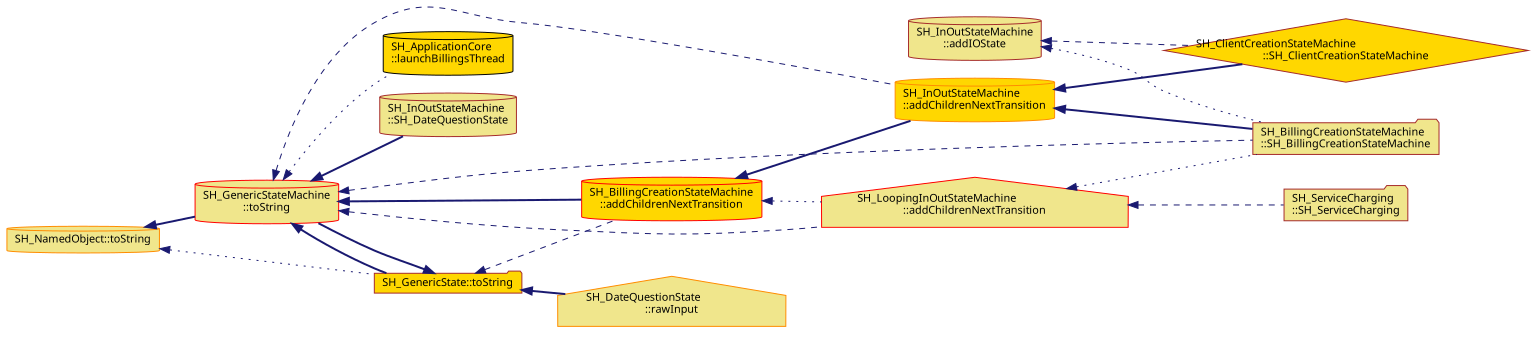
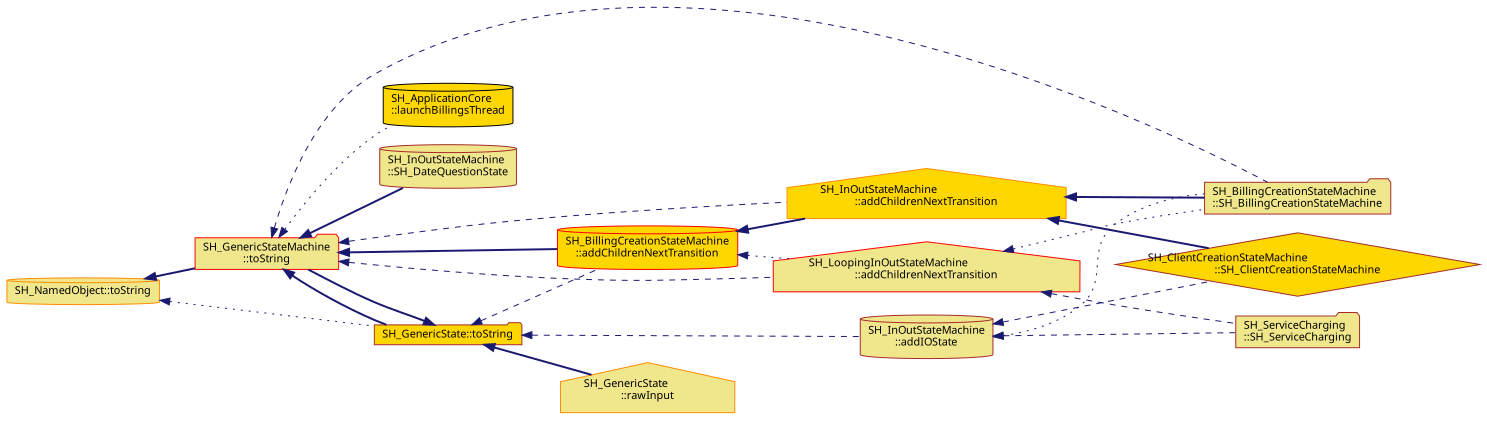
(975, 100) -> (927, 196)
(267, 202) -> (267, 254)
(672, 304) -> (648, 390)
none -> (1120, 334)
none -> (696, 336)
